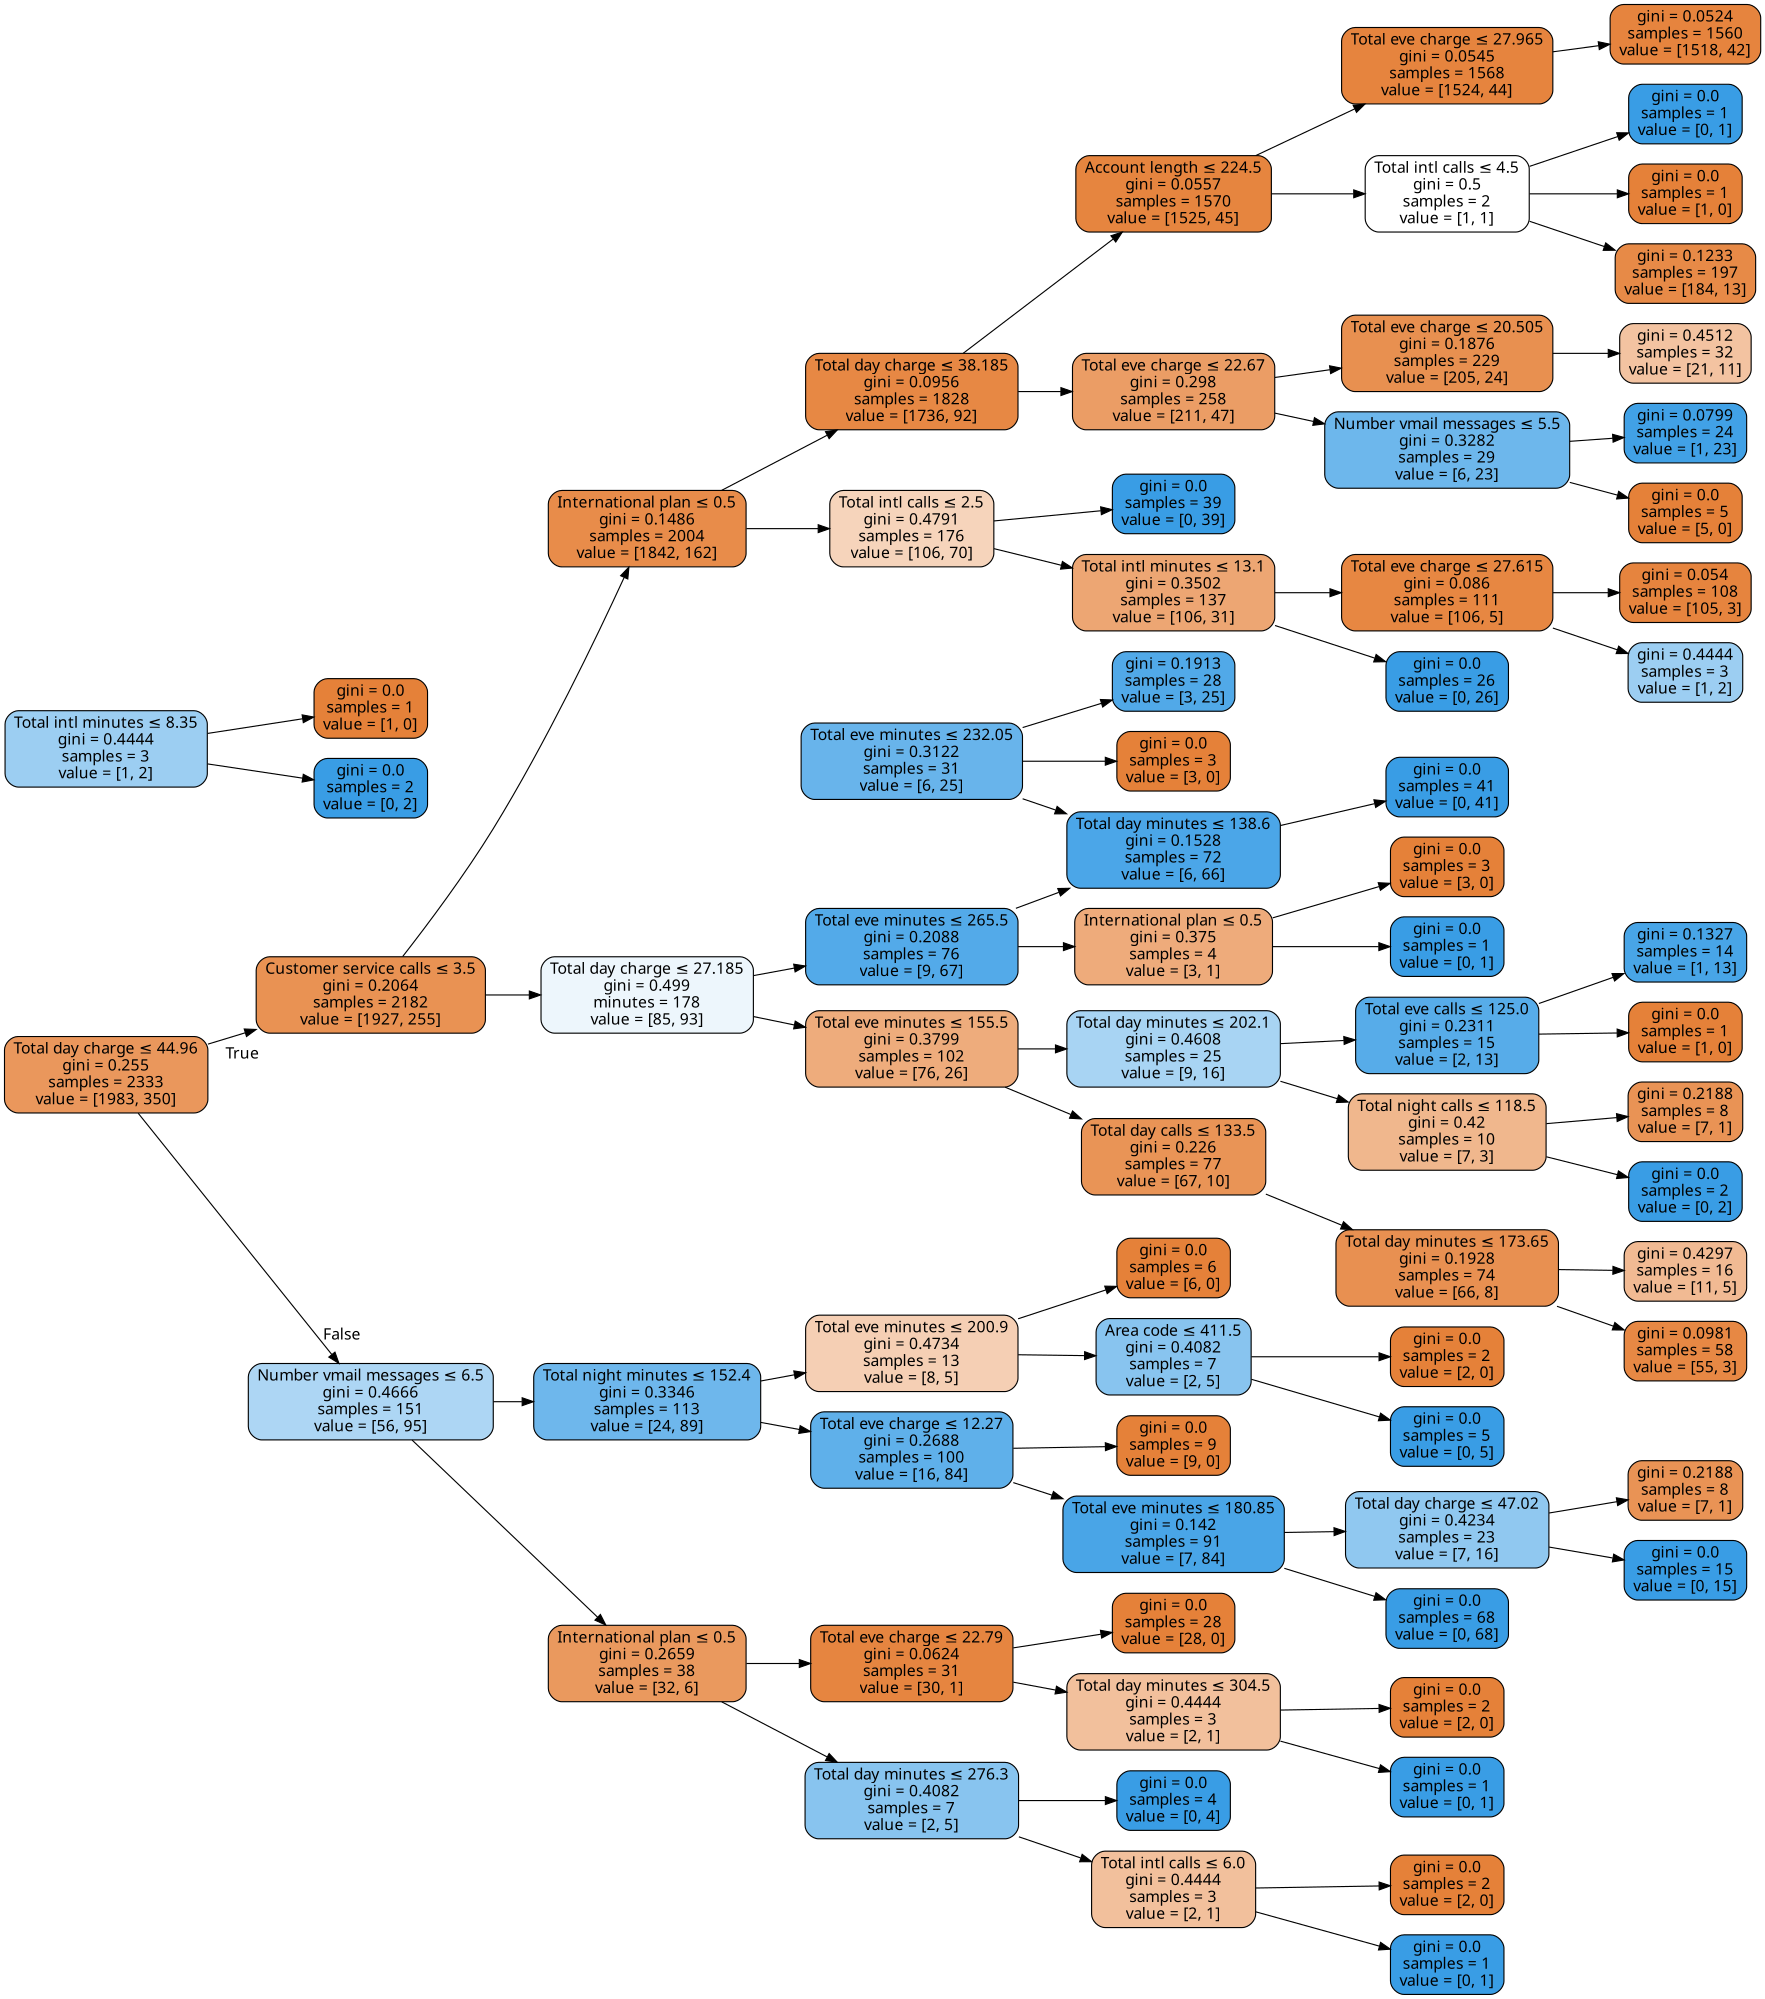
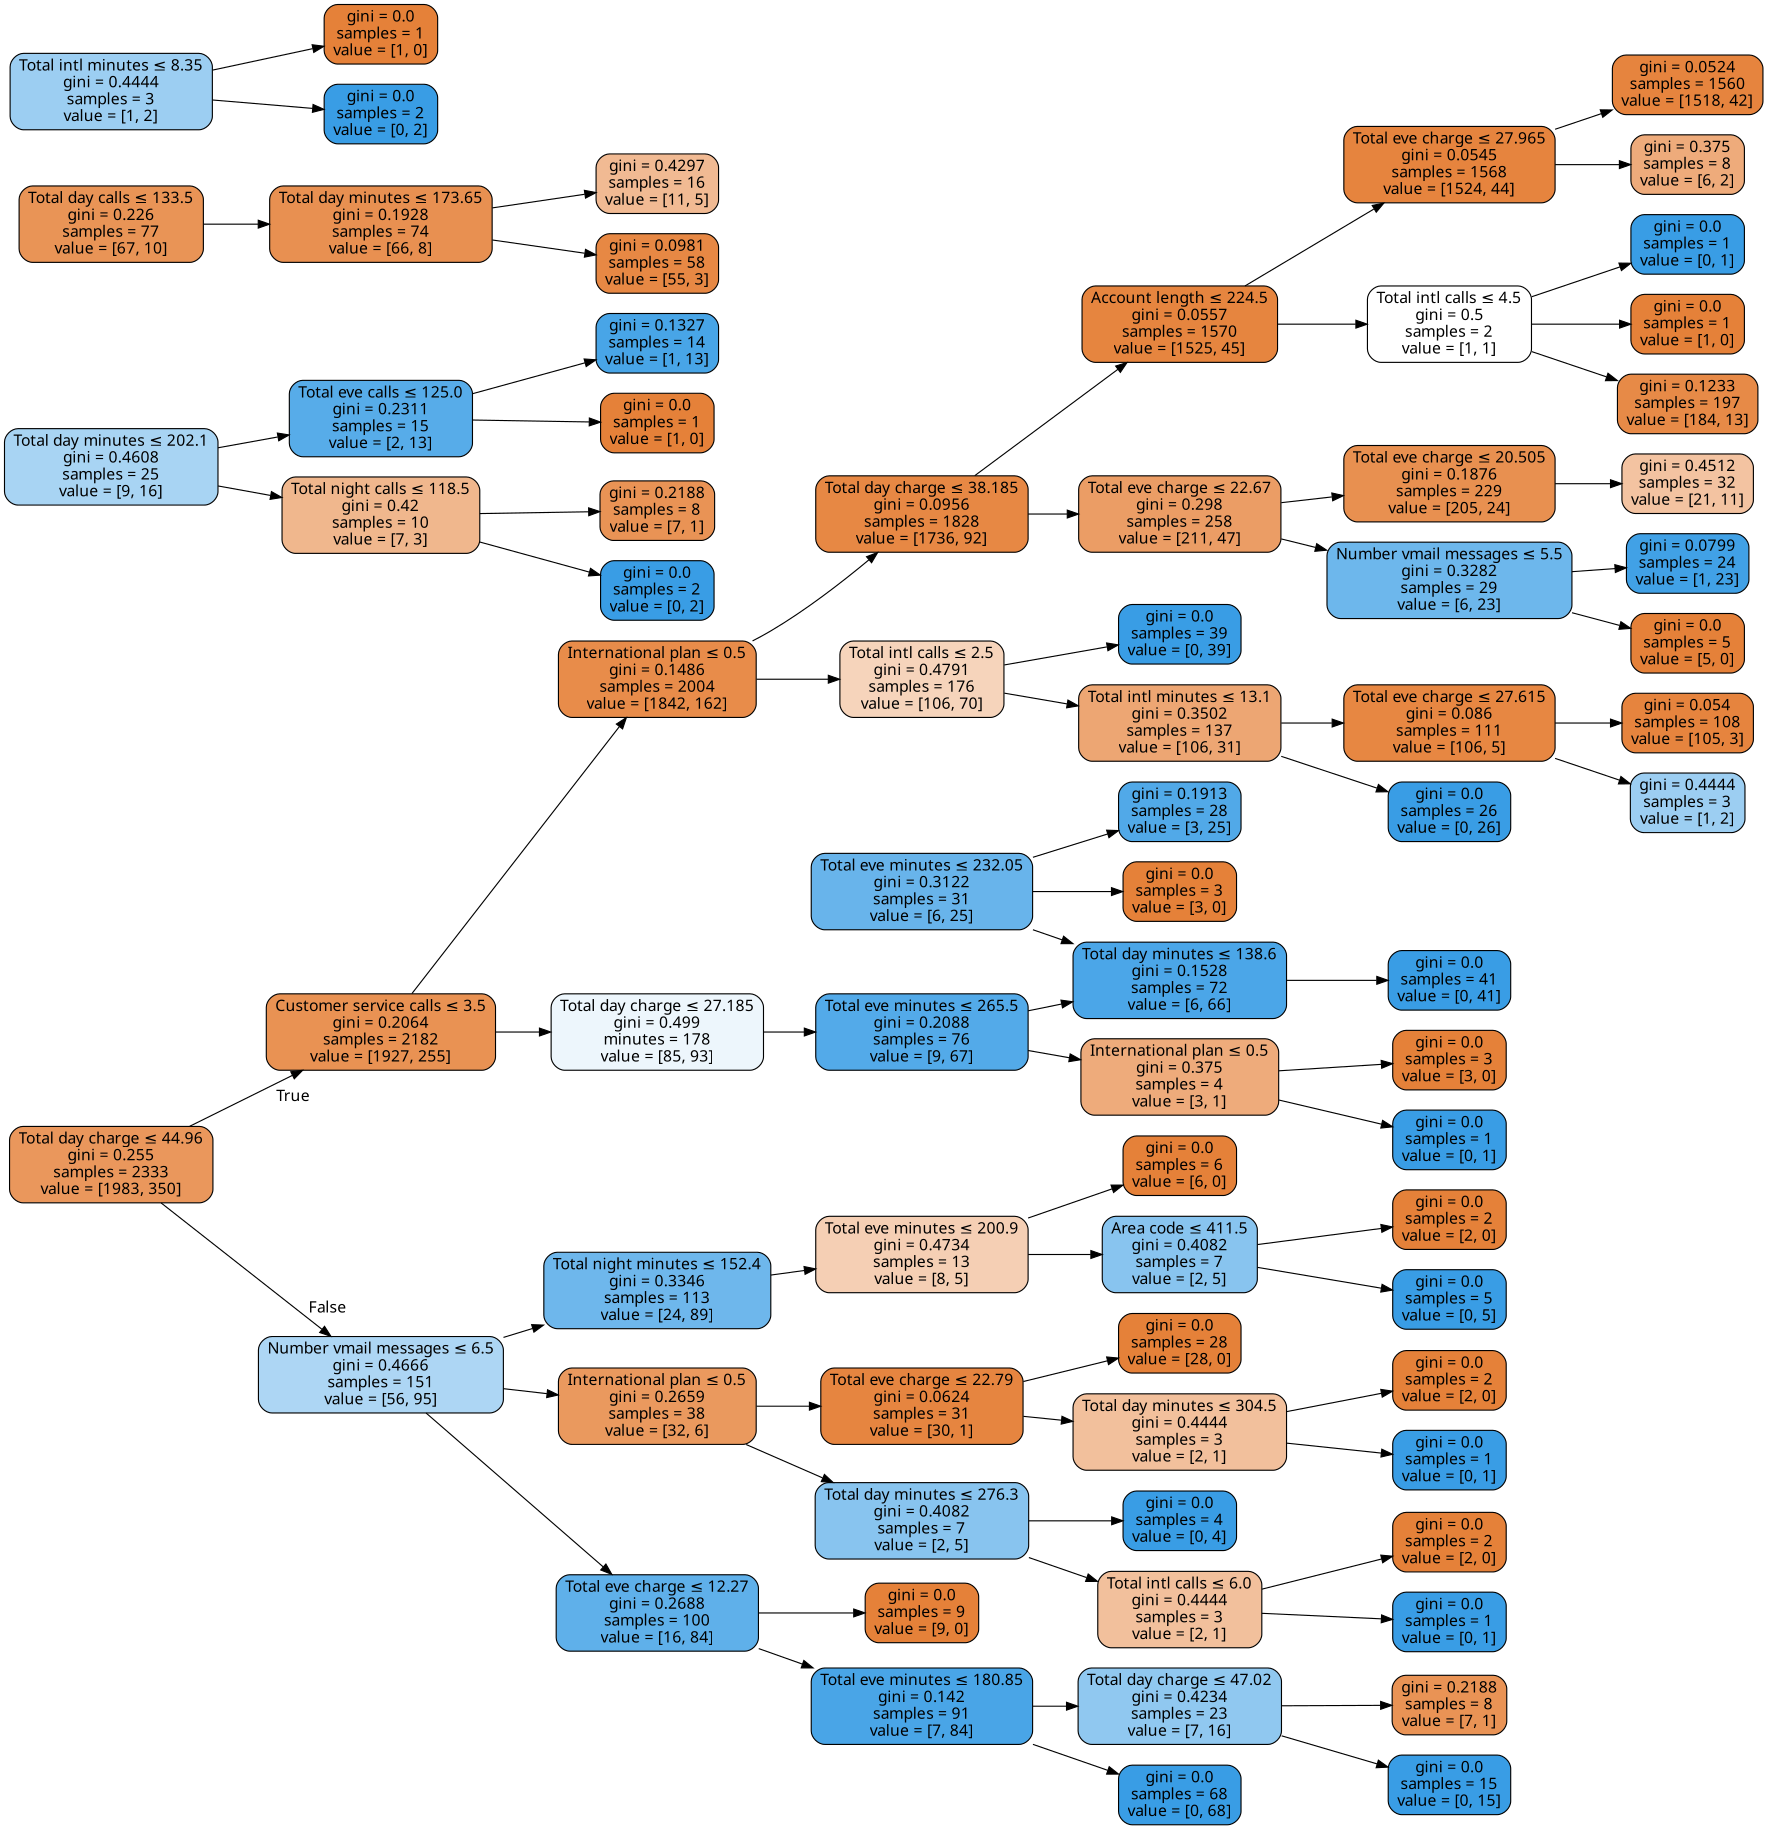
none -> (1688, 165)
(912, 1049) -> none
(780, 1426) -> (515, 1490)
